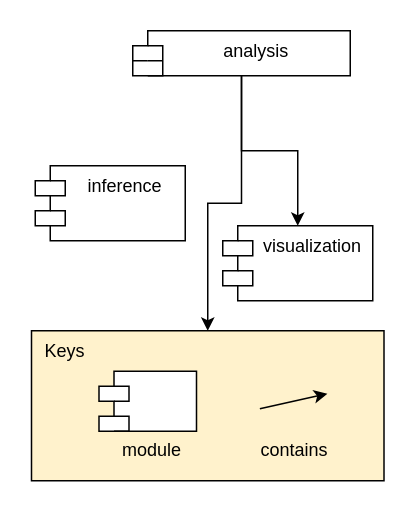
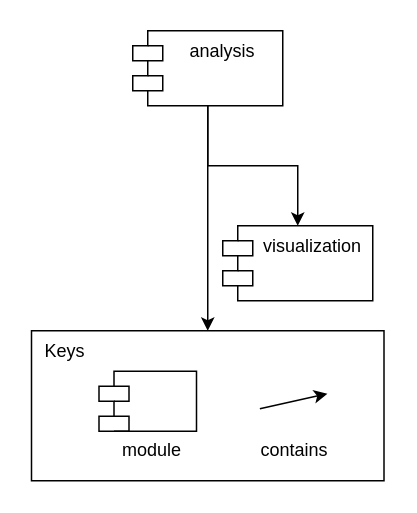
(242, 53) -> (208, 68)
(110, 203) -> none
(208, 406) -> (208, 406)
